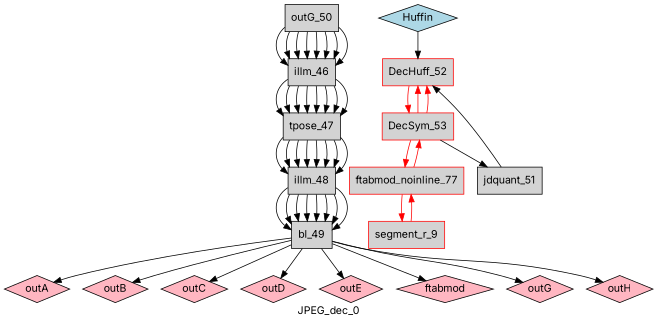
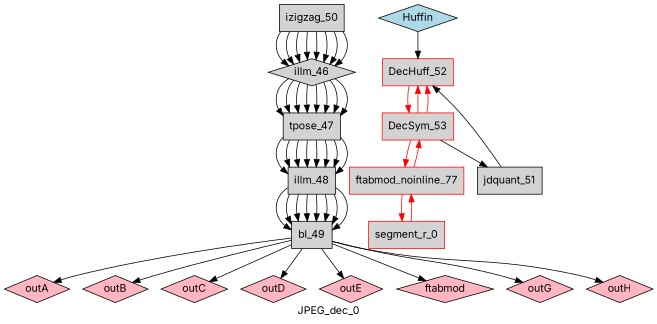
(312, 18) -> (312, 18)
(312, 72) -> (312, 72)
(407, 235) -> (407, 235)
